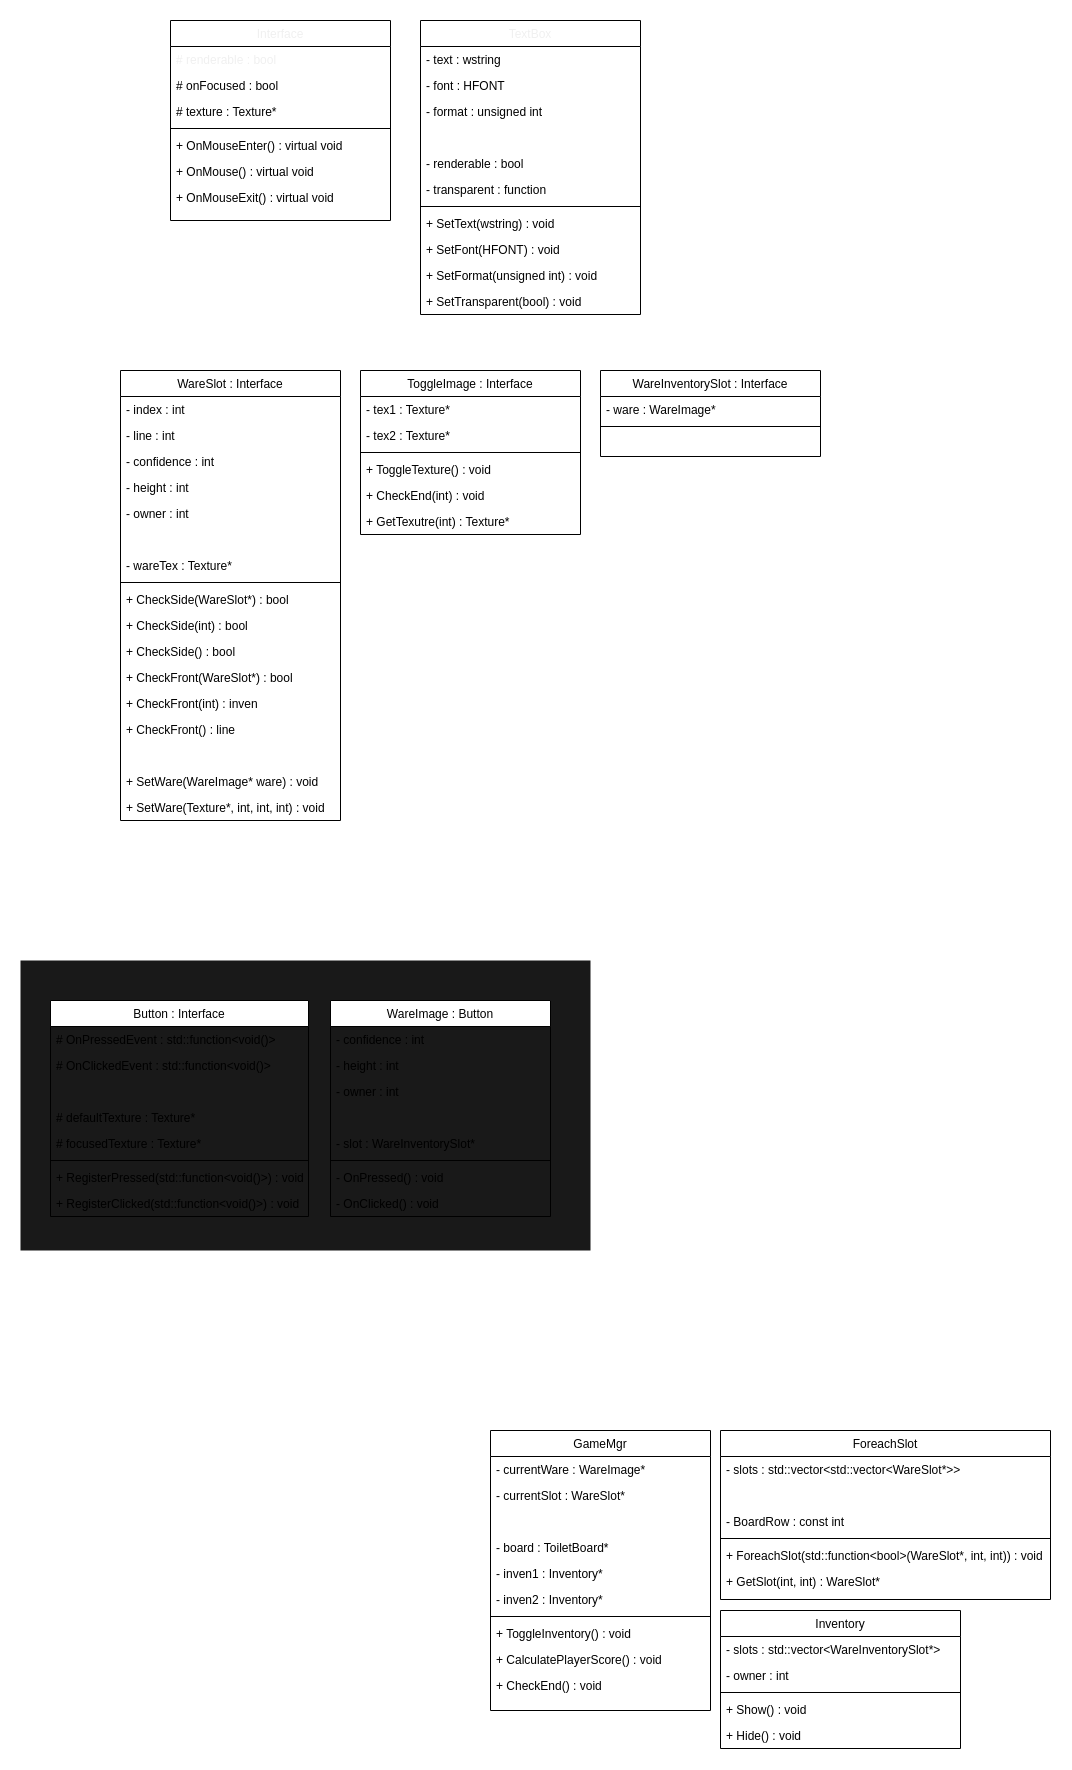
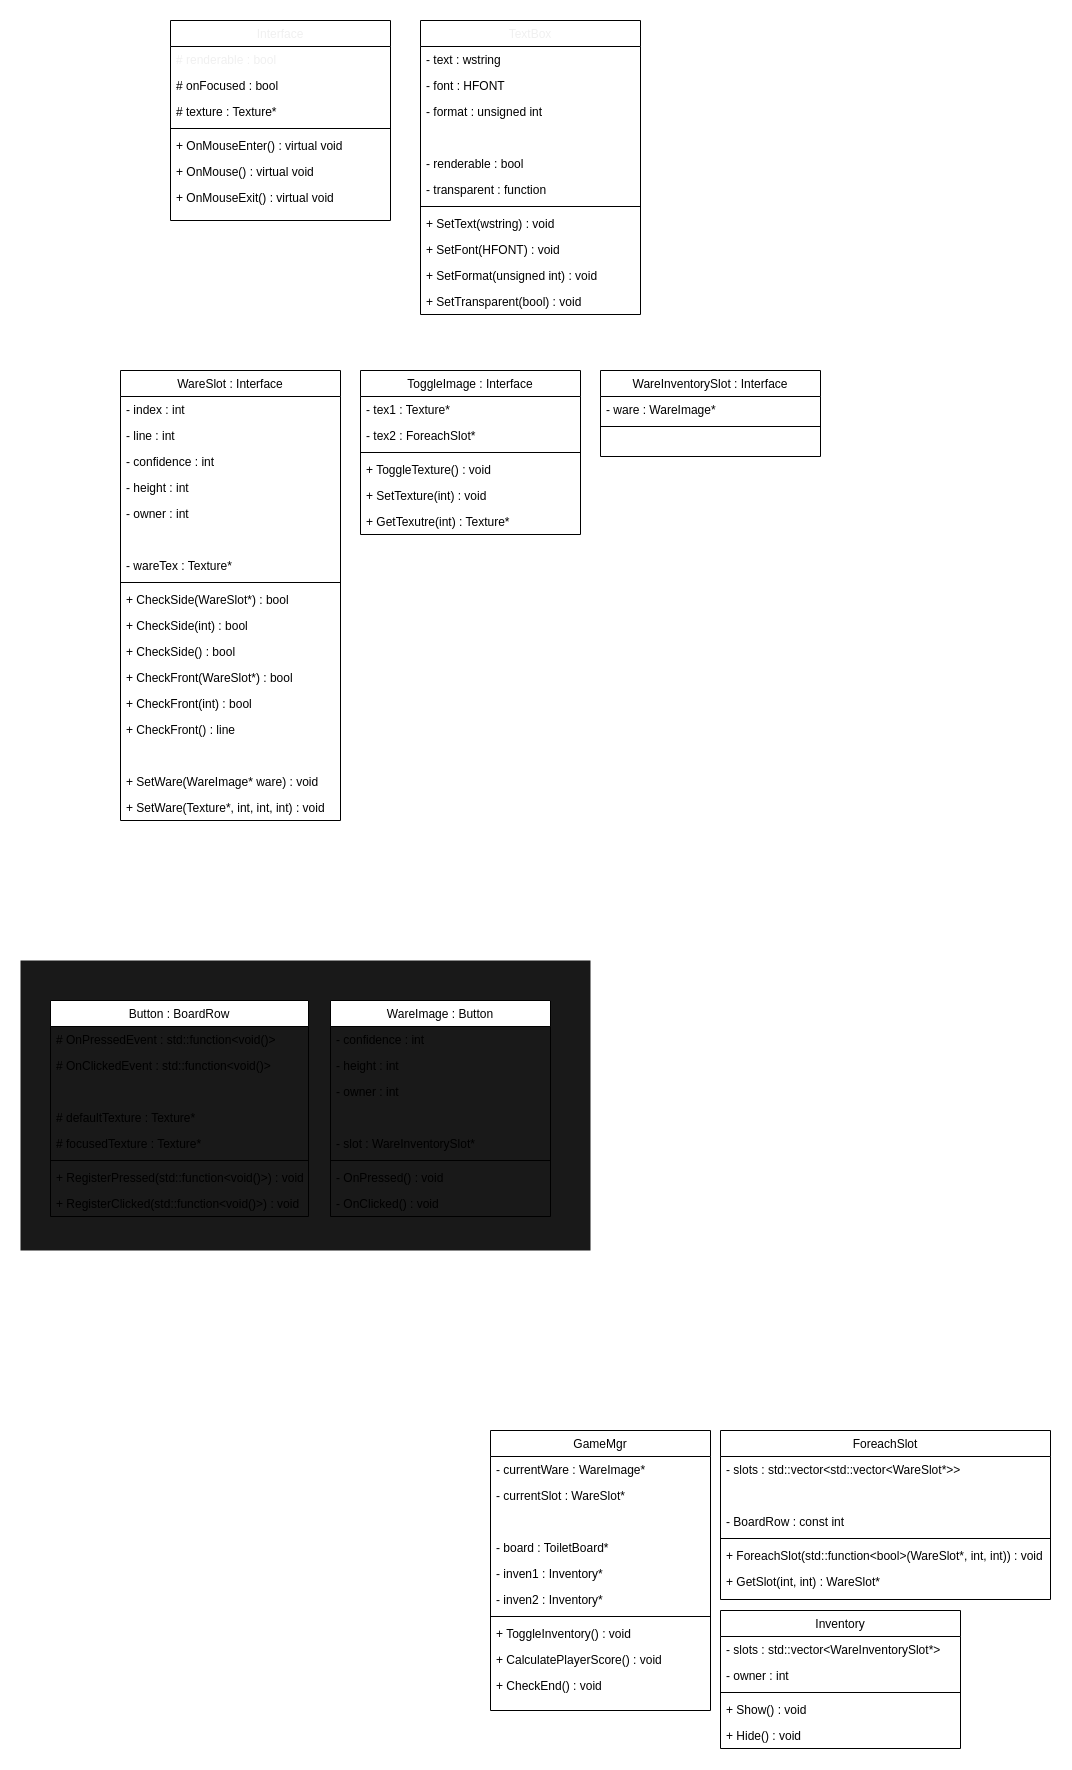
(417, 436) -> (429, 436)
(431, 496) -> (437, 496)
(201, 704) -> (197, 704)
(179, 1014) -> (179, 1014)
